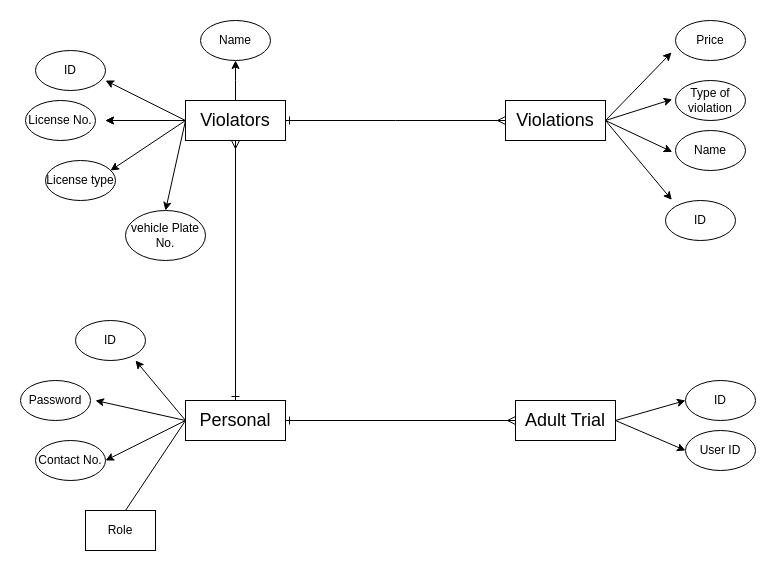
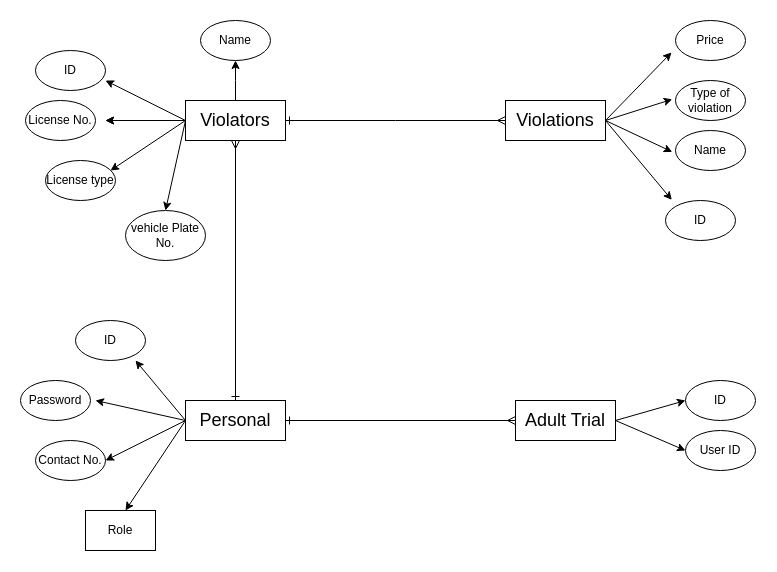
(128, 506) -> (130, 504)
